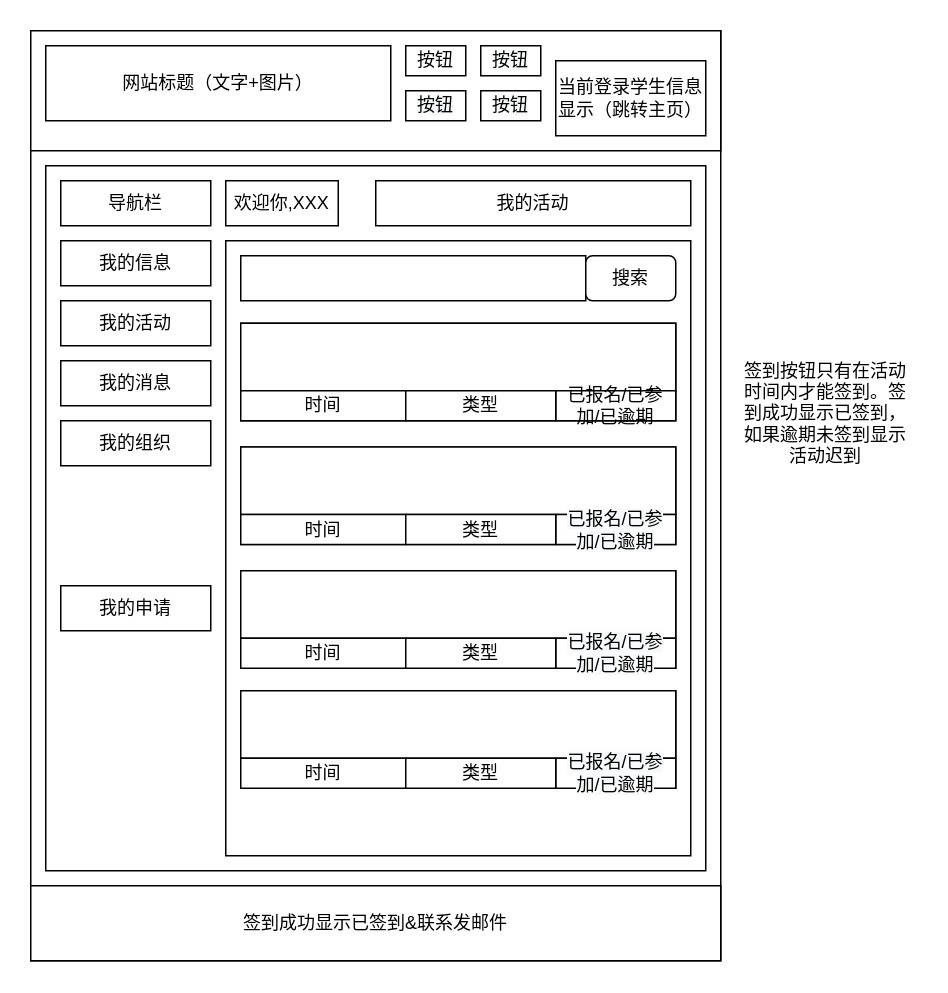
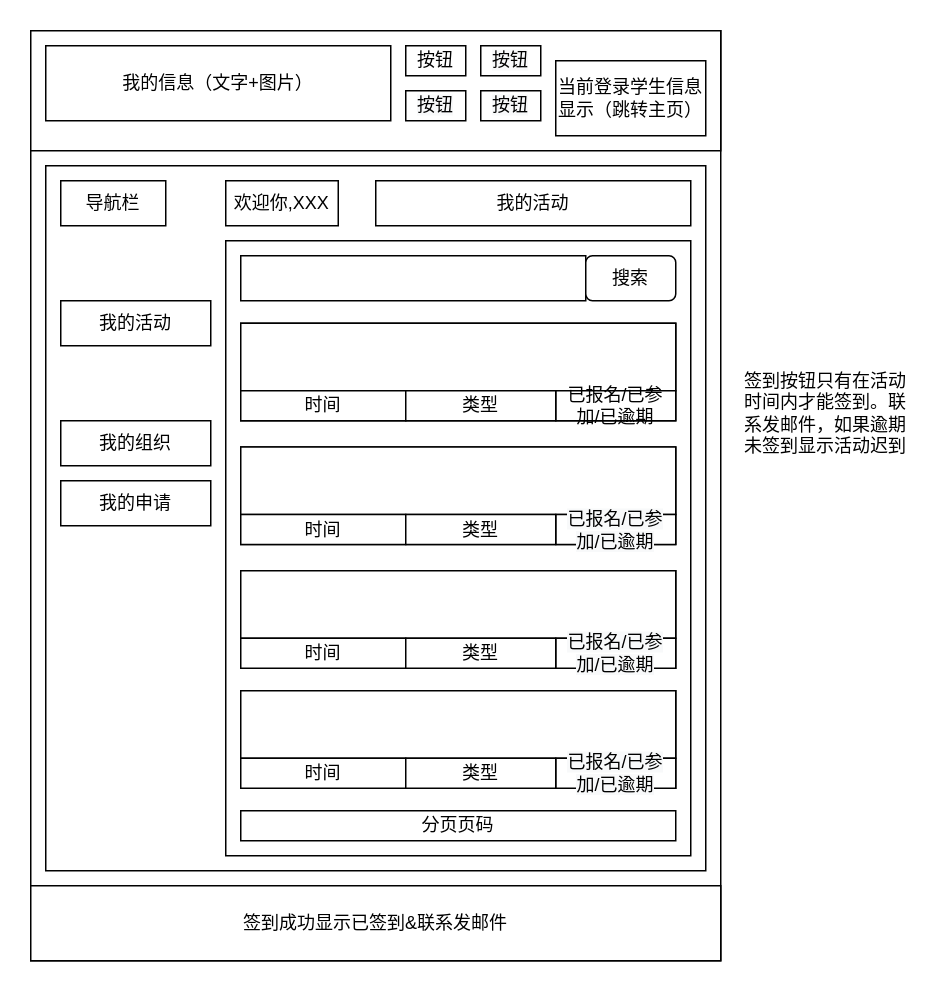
(218, 83) -> (218, 83)
(136, 203) -> (113, 203)
(136, 263) -> none
(136, 383) -> none
(826, 413) -> (826, 413)
(136, 608) -> (136, 503)
none -> (458, 826)
